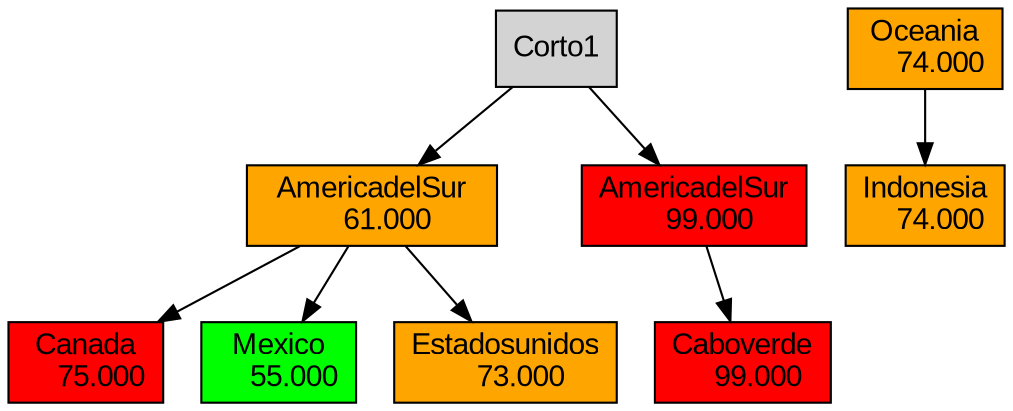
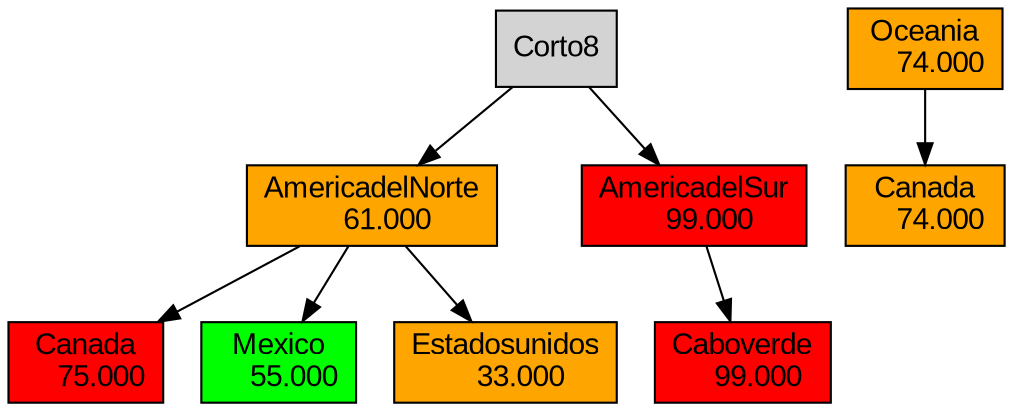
(556, 49) -> (556, 49)
(372, 206) -> (372, 206)
(925, 206) -> (925, 206)
(505, 362) -> (505, 362)
